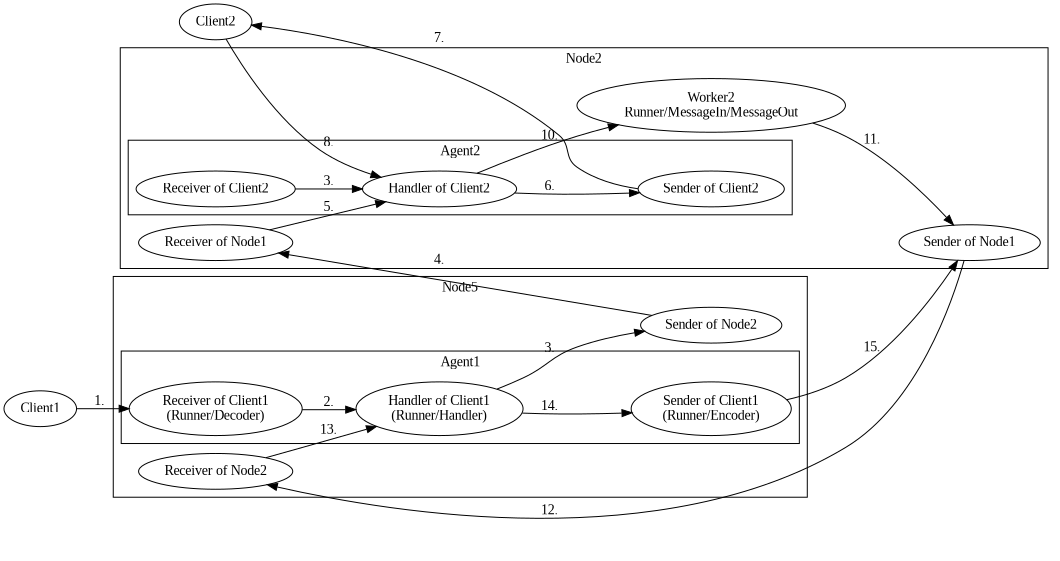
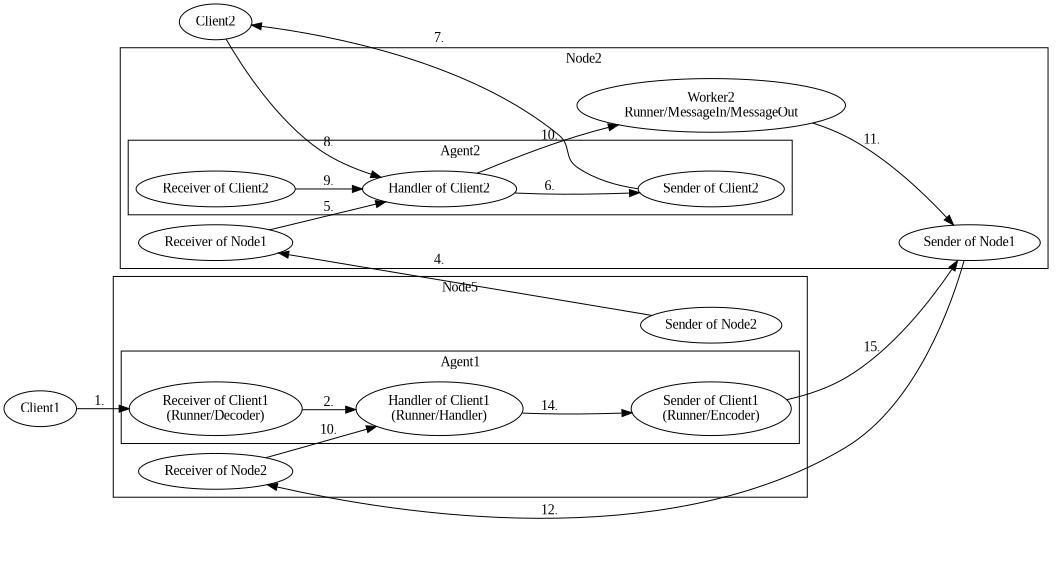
(329, 181) -> (329, 181)
(556, 357) -> none
(329, 430) -> (329, 430)
